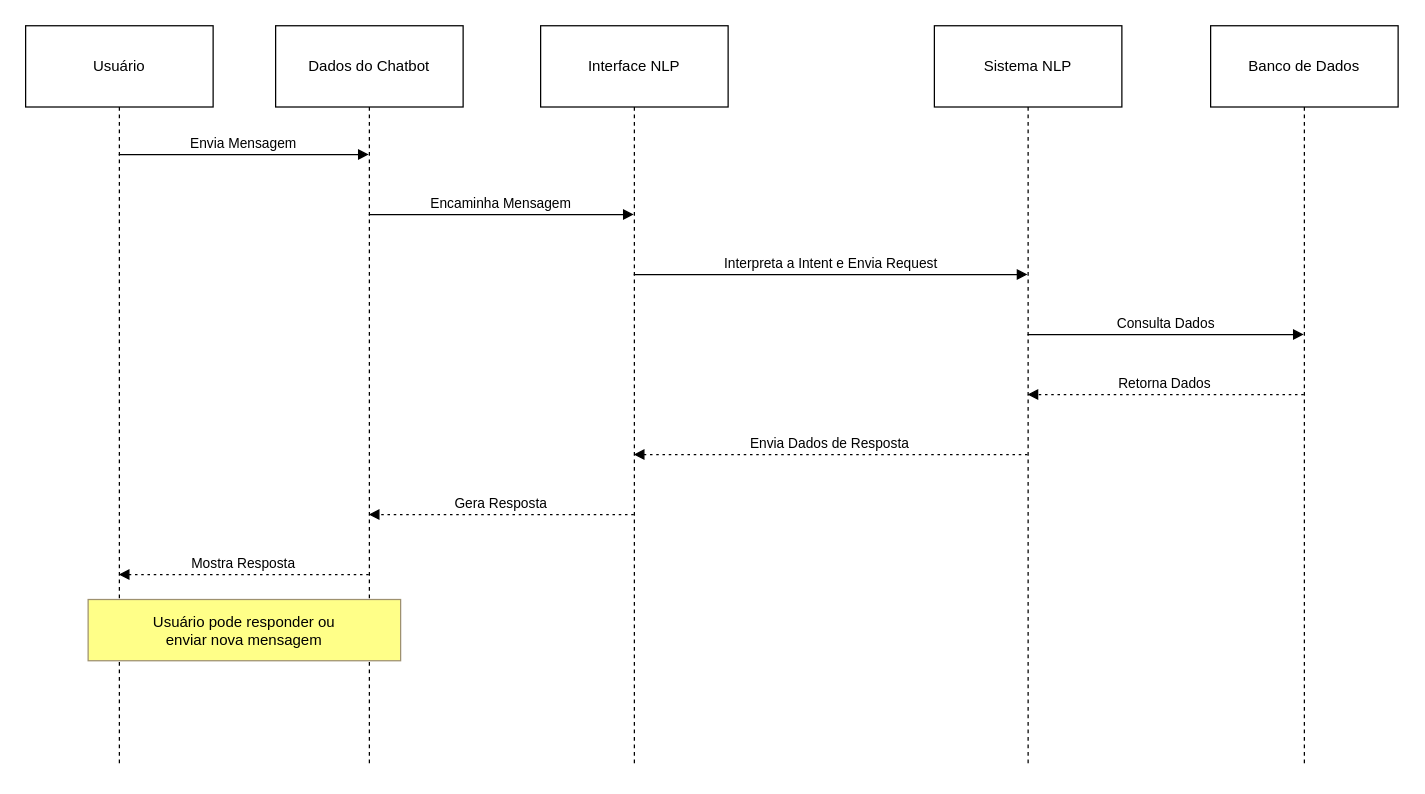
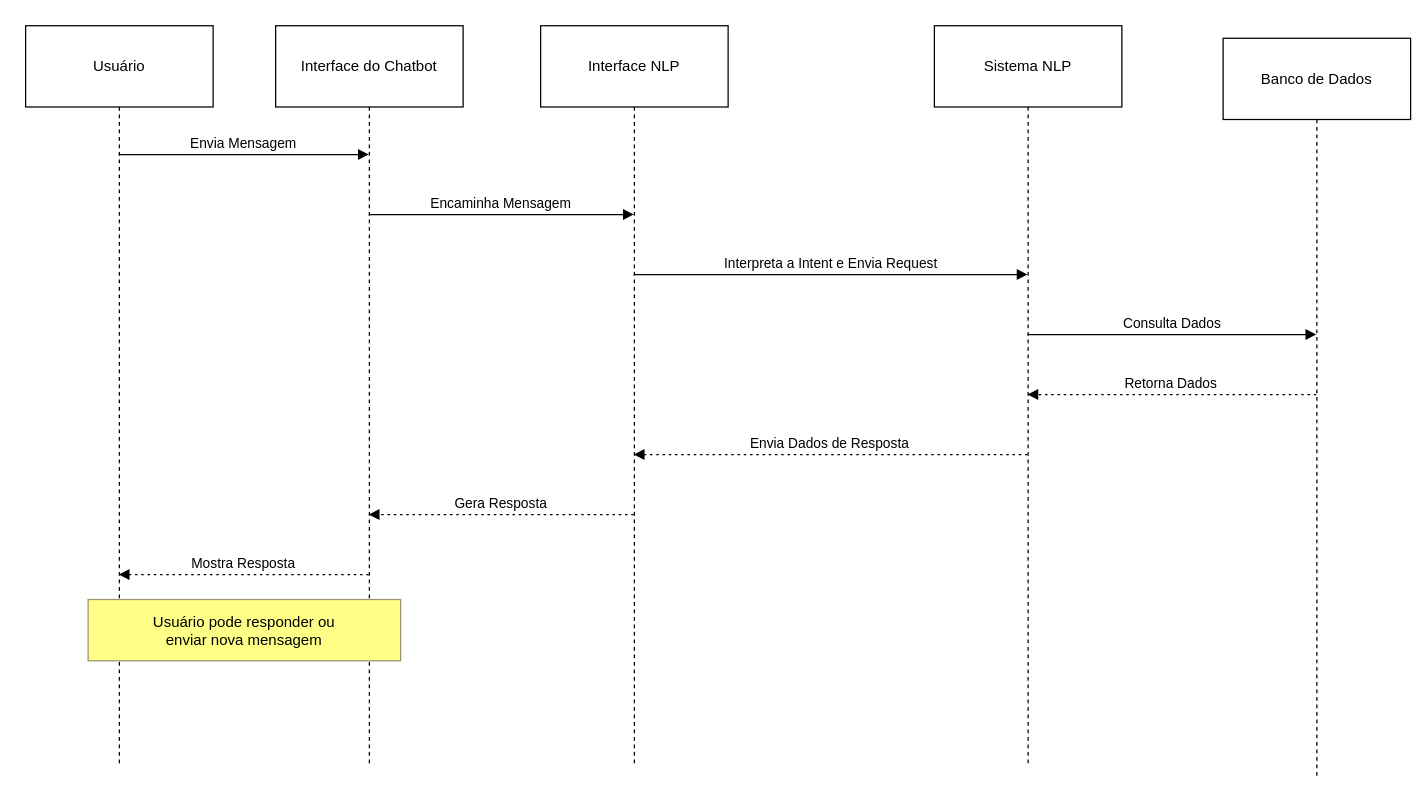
(369, 67) -> (369, 67)
(1304, 396) -> (1317, 409)
